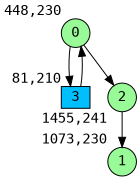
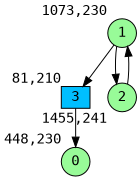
(69, 61) -> (102, 62)
(96, 61) -> (116, 60)
